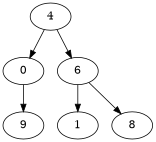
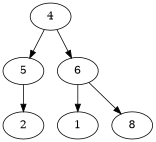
(23, 71) -> (23, 71)
(23, 125) -> (23, 125)
